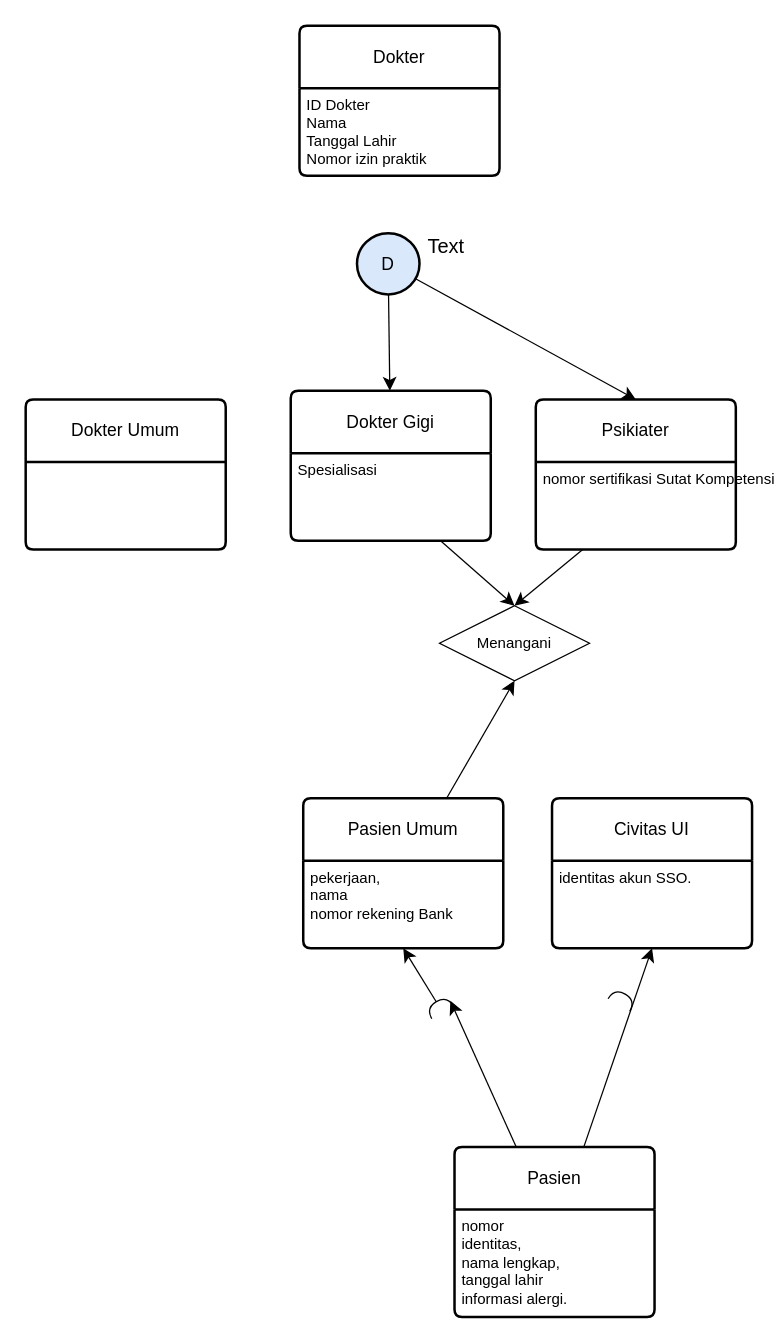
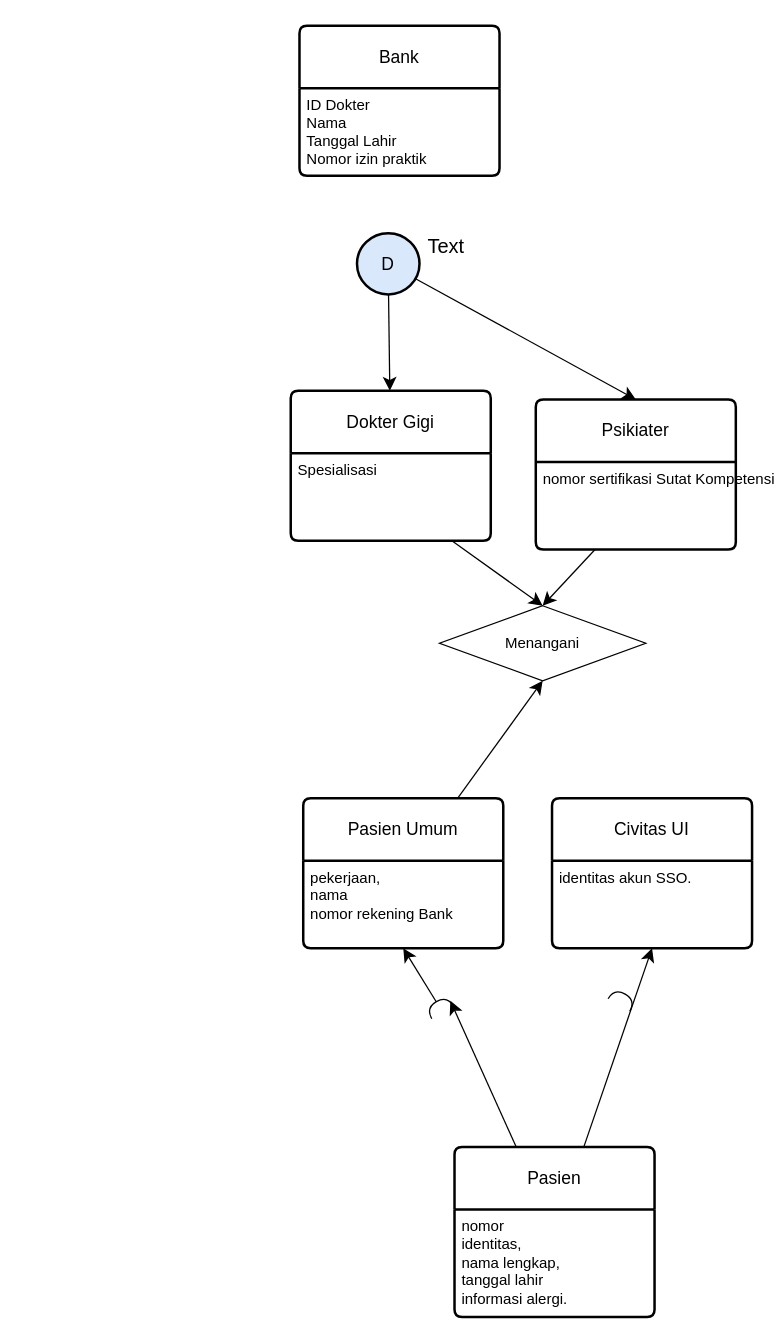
(399, 57) -> (399, 57)
(126, 474) -> none
(514, 643) -> (543, 643)
